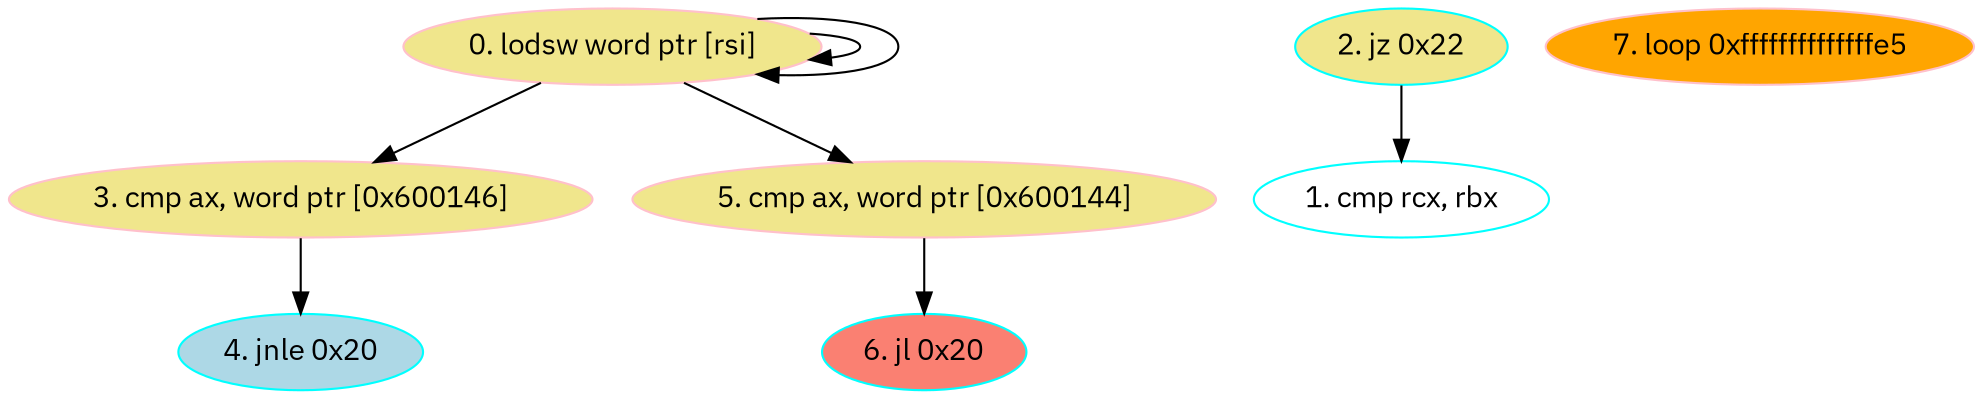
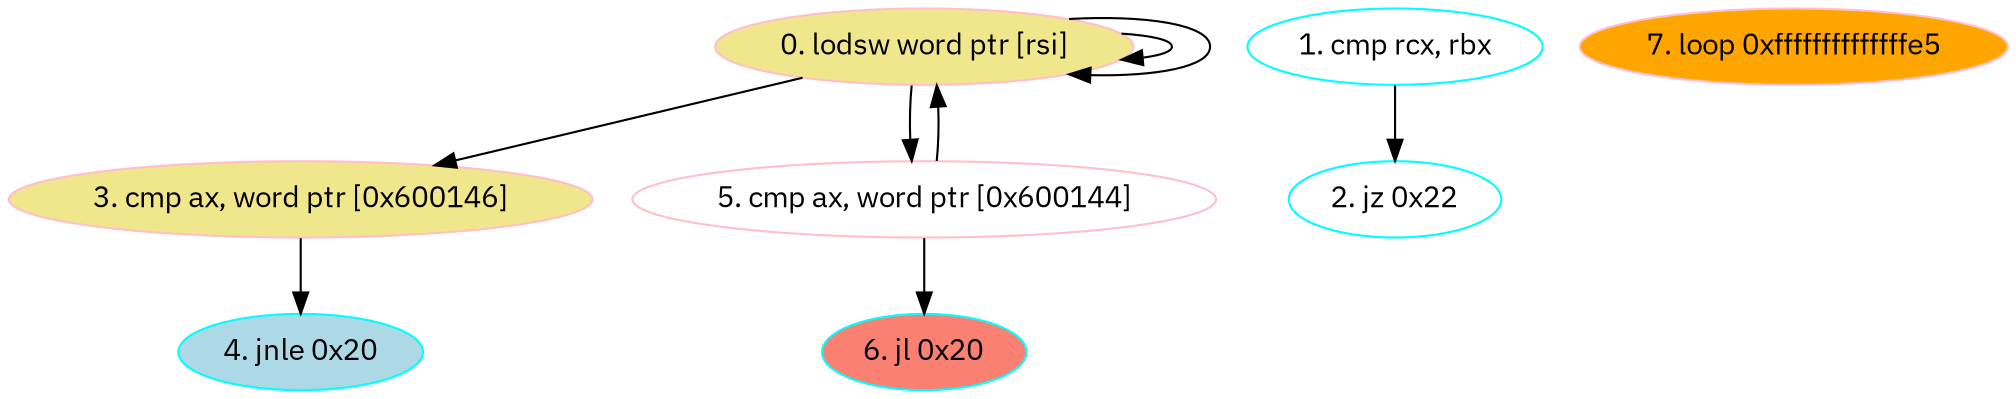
(1401, 47) -> (1395, 199)
(1401, 113) -> (1395, 113)
none -> (938, 134)
(924, 199) -> (924, 199)
